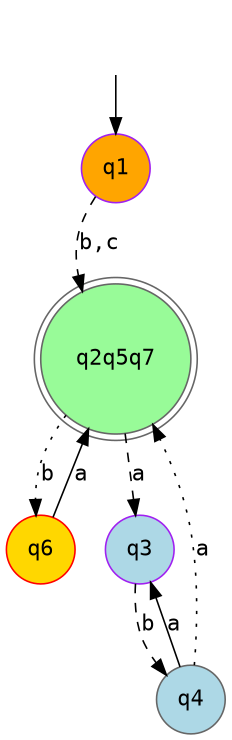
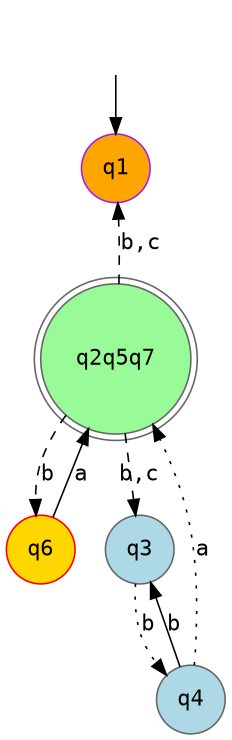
(78, 234) -> (119, 252)
(44, 455) -> (44, 455)
(139, 475) -> (139, 475)
(140, 550) -> (140, 550)
(138, 625) -> (138, 625)
(174, 625) -> (174, 625)
